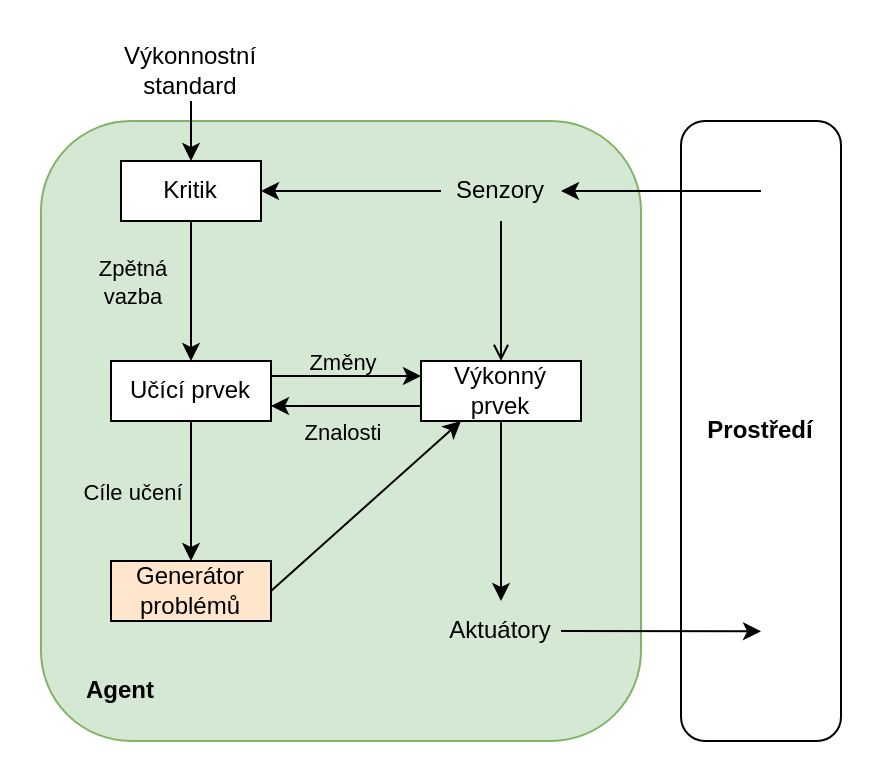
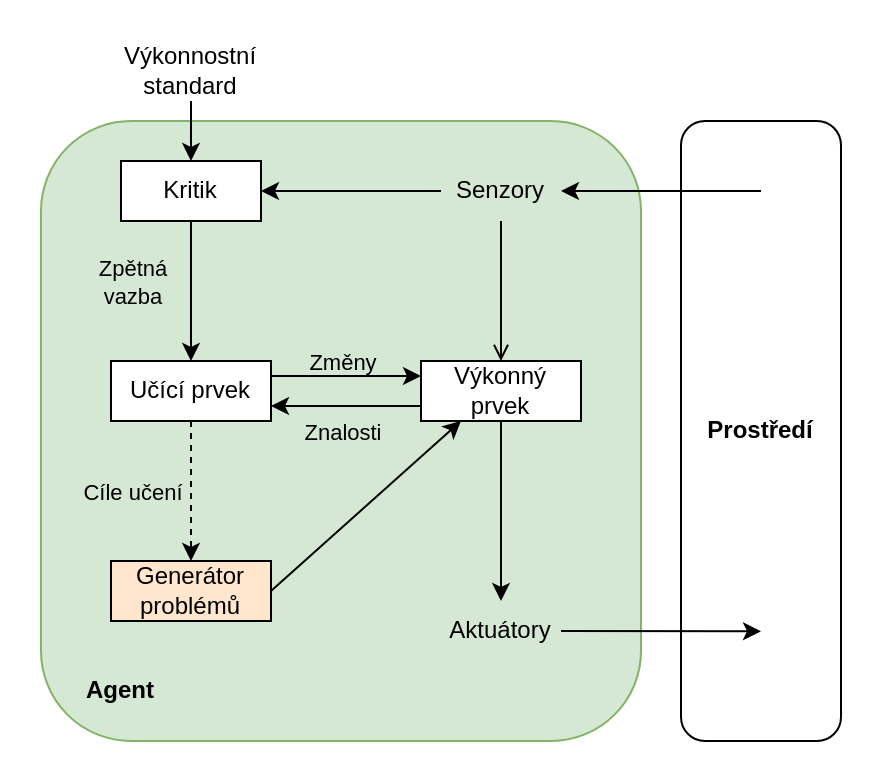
(191, 482) -> (191, 482)
